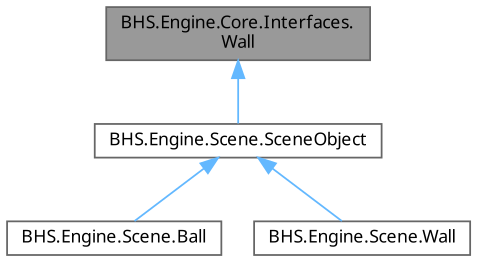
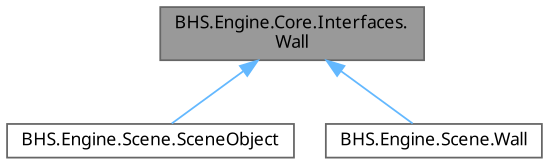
(307, 195) -> (377, 97)
(114, 238) -> none
